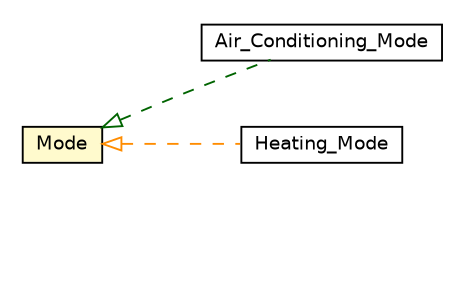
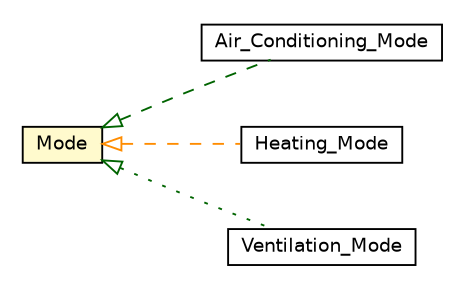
none -> (321, 246)
